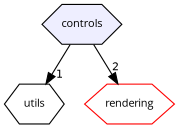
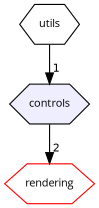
(61, 60) -> (50, 59)
